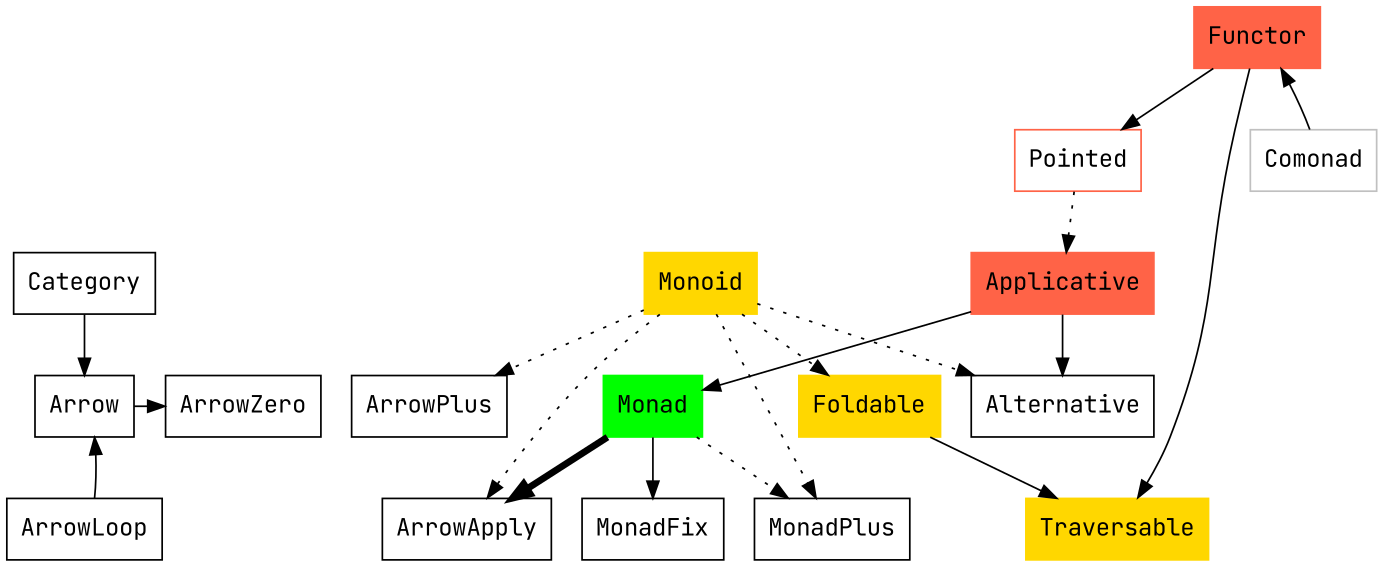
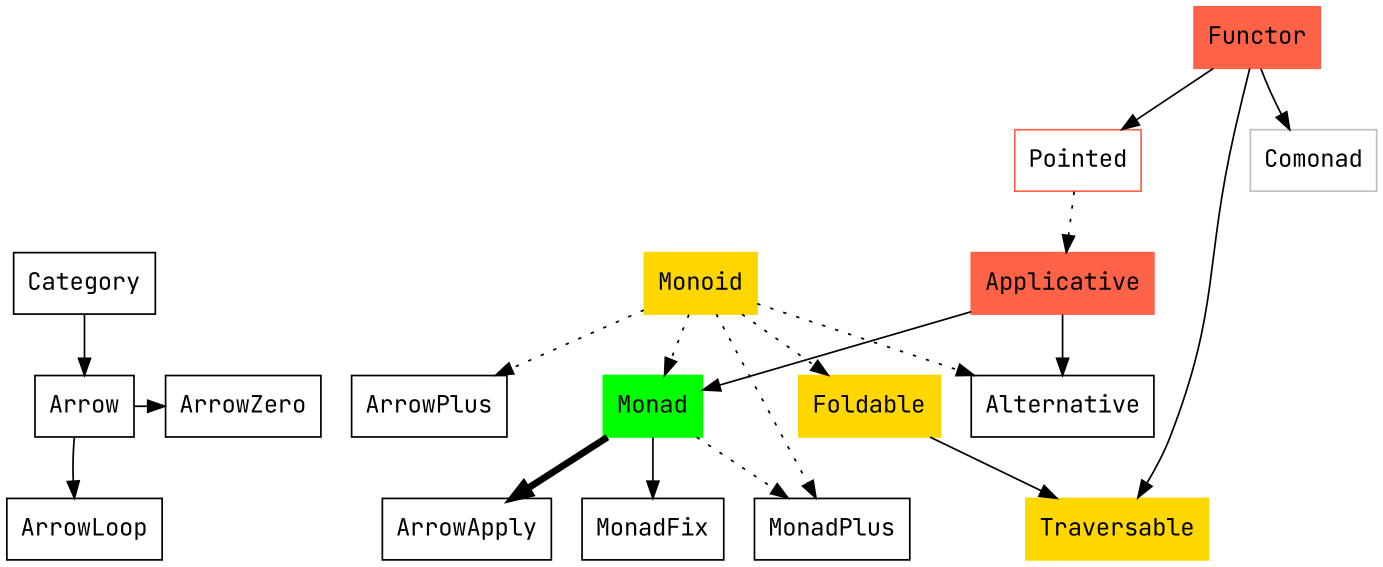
(1300, 106) -> (1271, 92)
(572, 392) -> (680, 337)
(96, 476) -> (73, 459)
